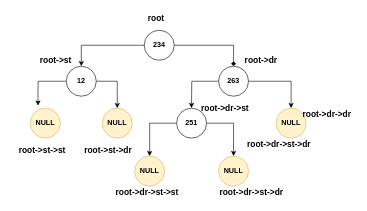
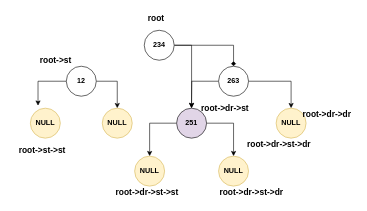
(81, 45) -> (192, 63)
(261, 60) -> none
(192, 123) -> (192, 123)
(108, 150) -> none
